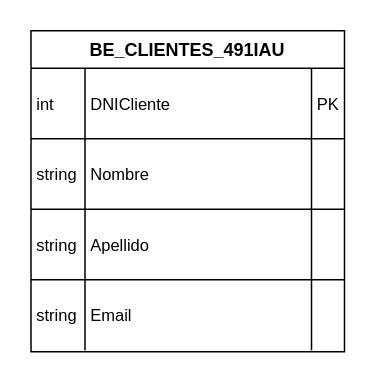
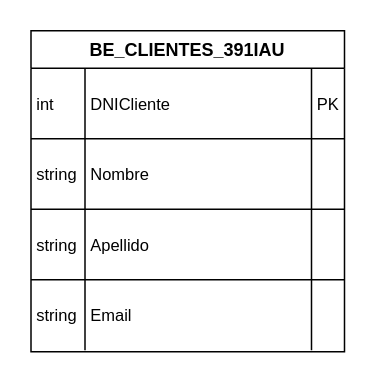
(187, 50) -> (187, 50)
